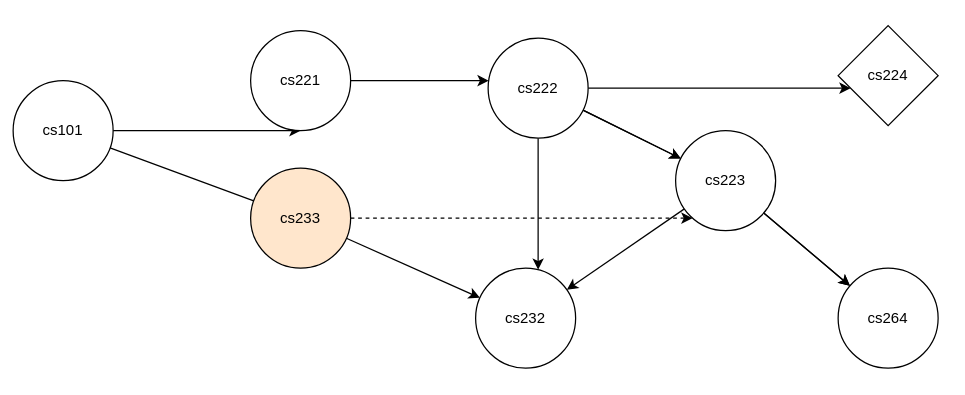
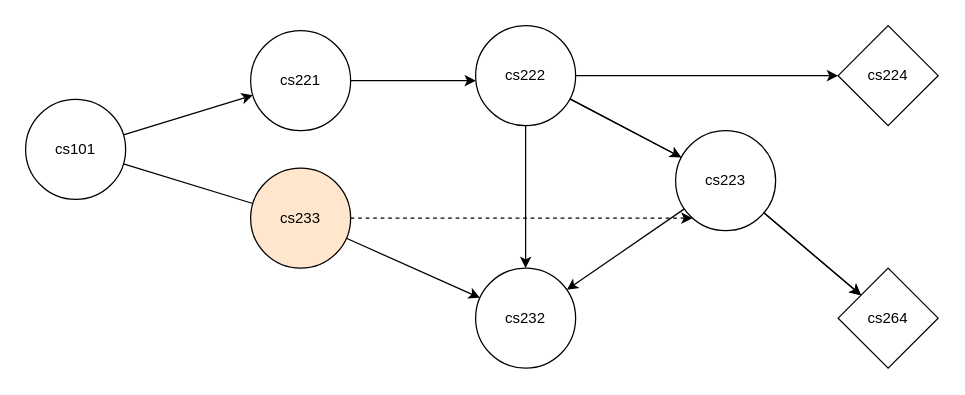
(538, 88) -> (526, 76)
(63, 131) -> (76, 149)
(888, 318) -> (888, 318)
